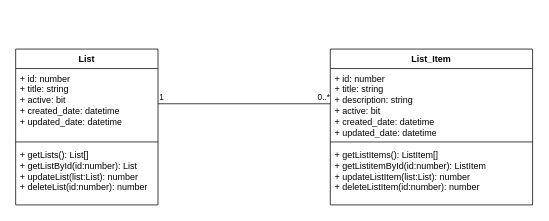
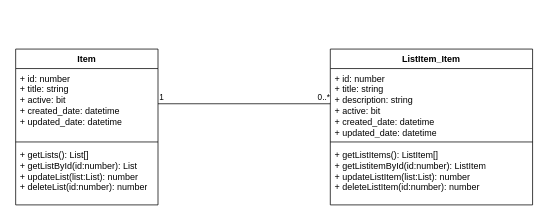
(87, 60) -> (87, 60)
(432, 60) -> (432, 60)
